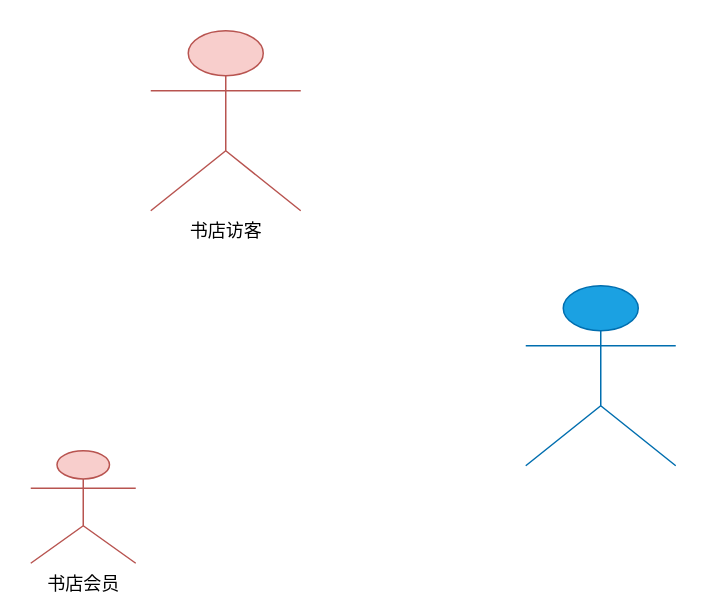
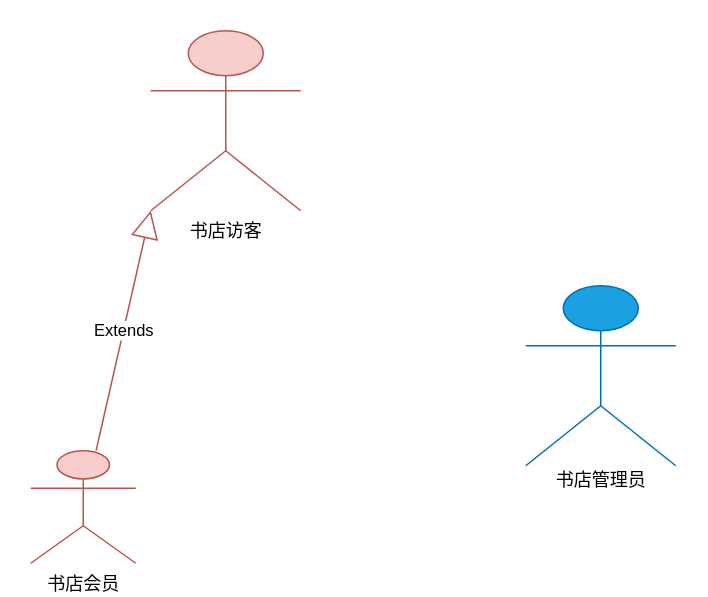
none -> (120, 344)
none -> (601, 481)
